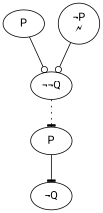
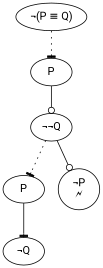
none -> (51, 17)
(65, 55) -> (63, 153)
